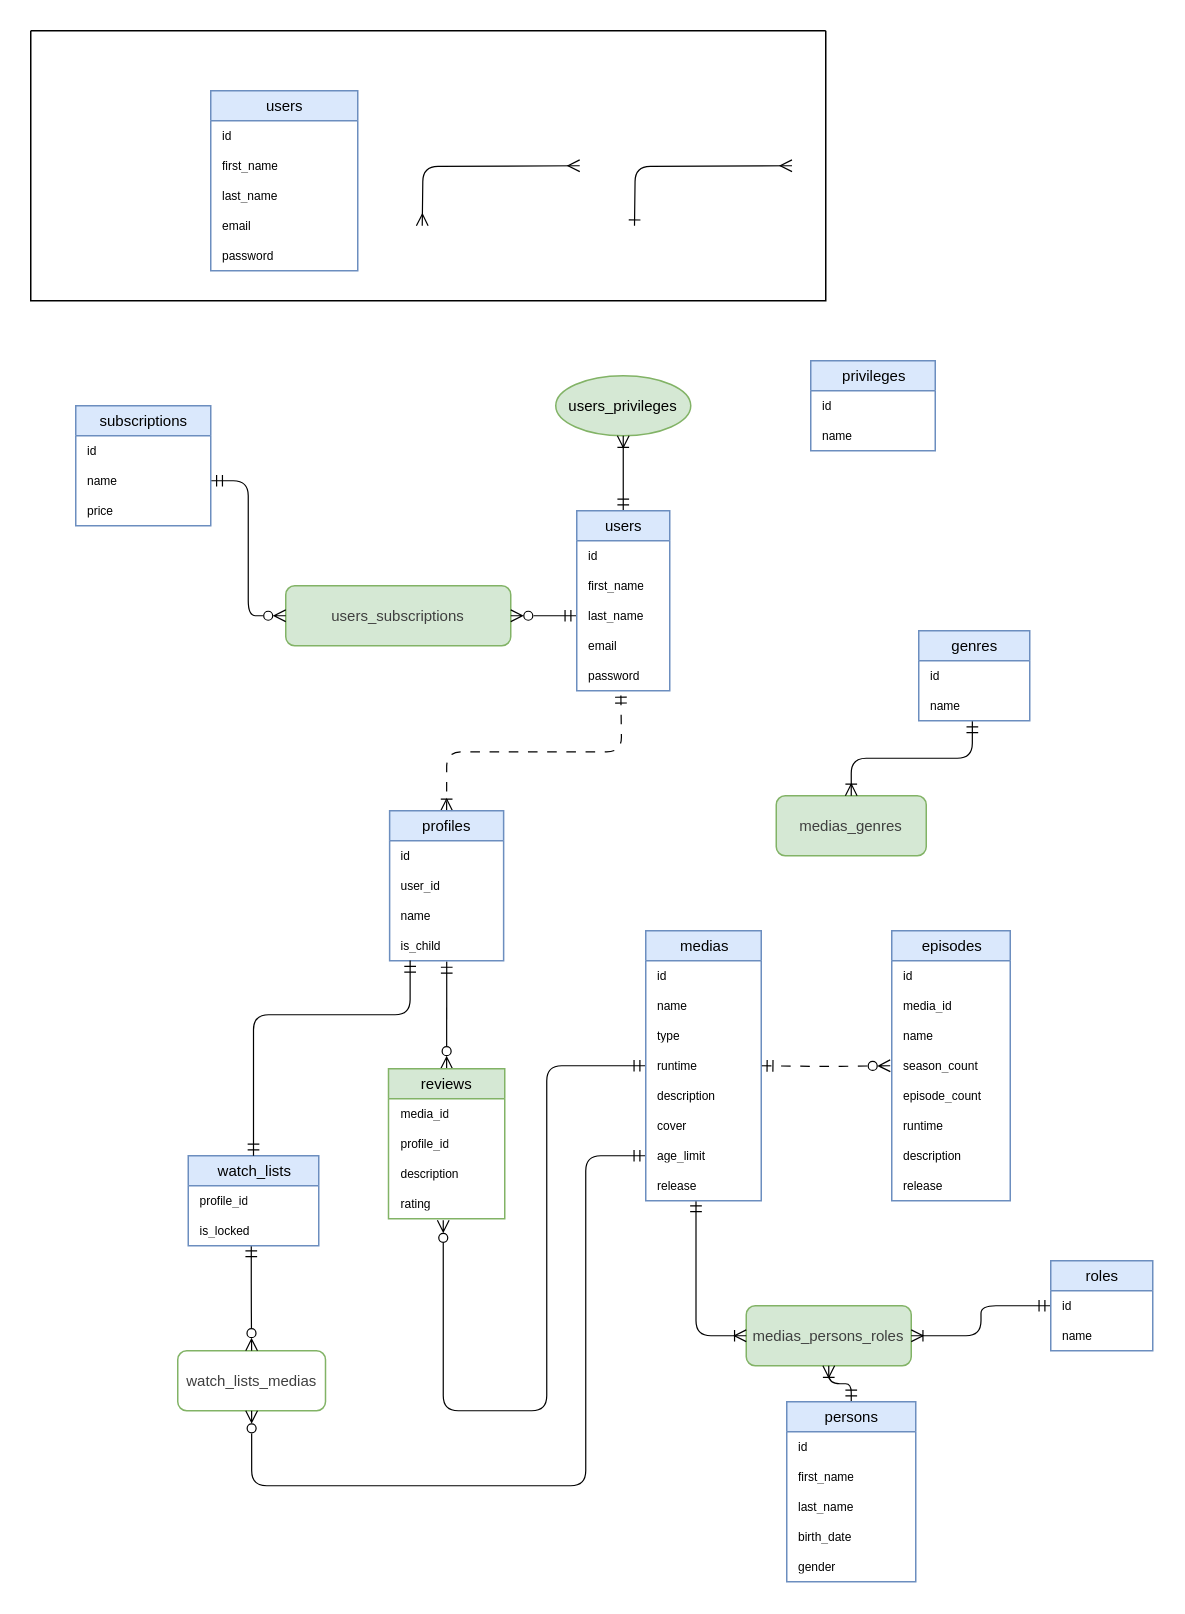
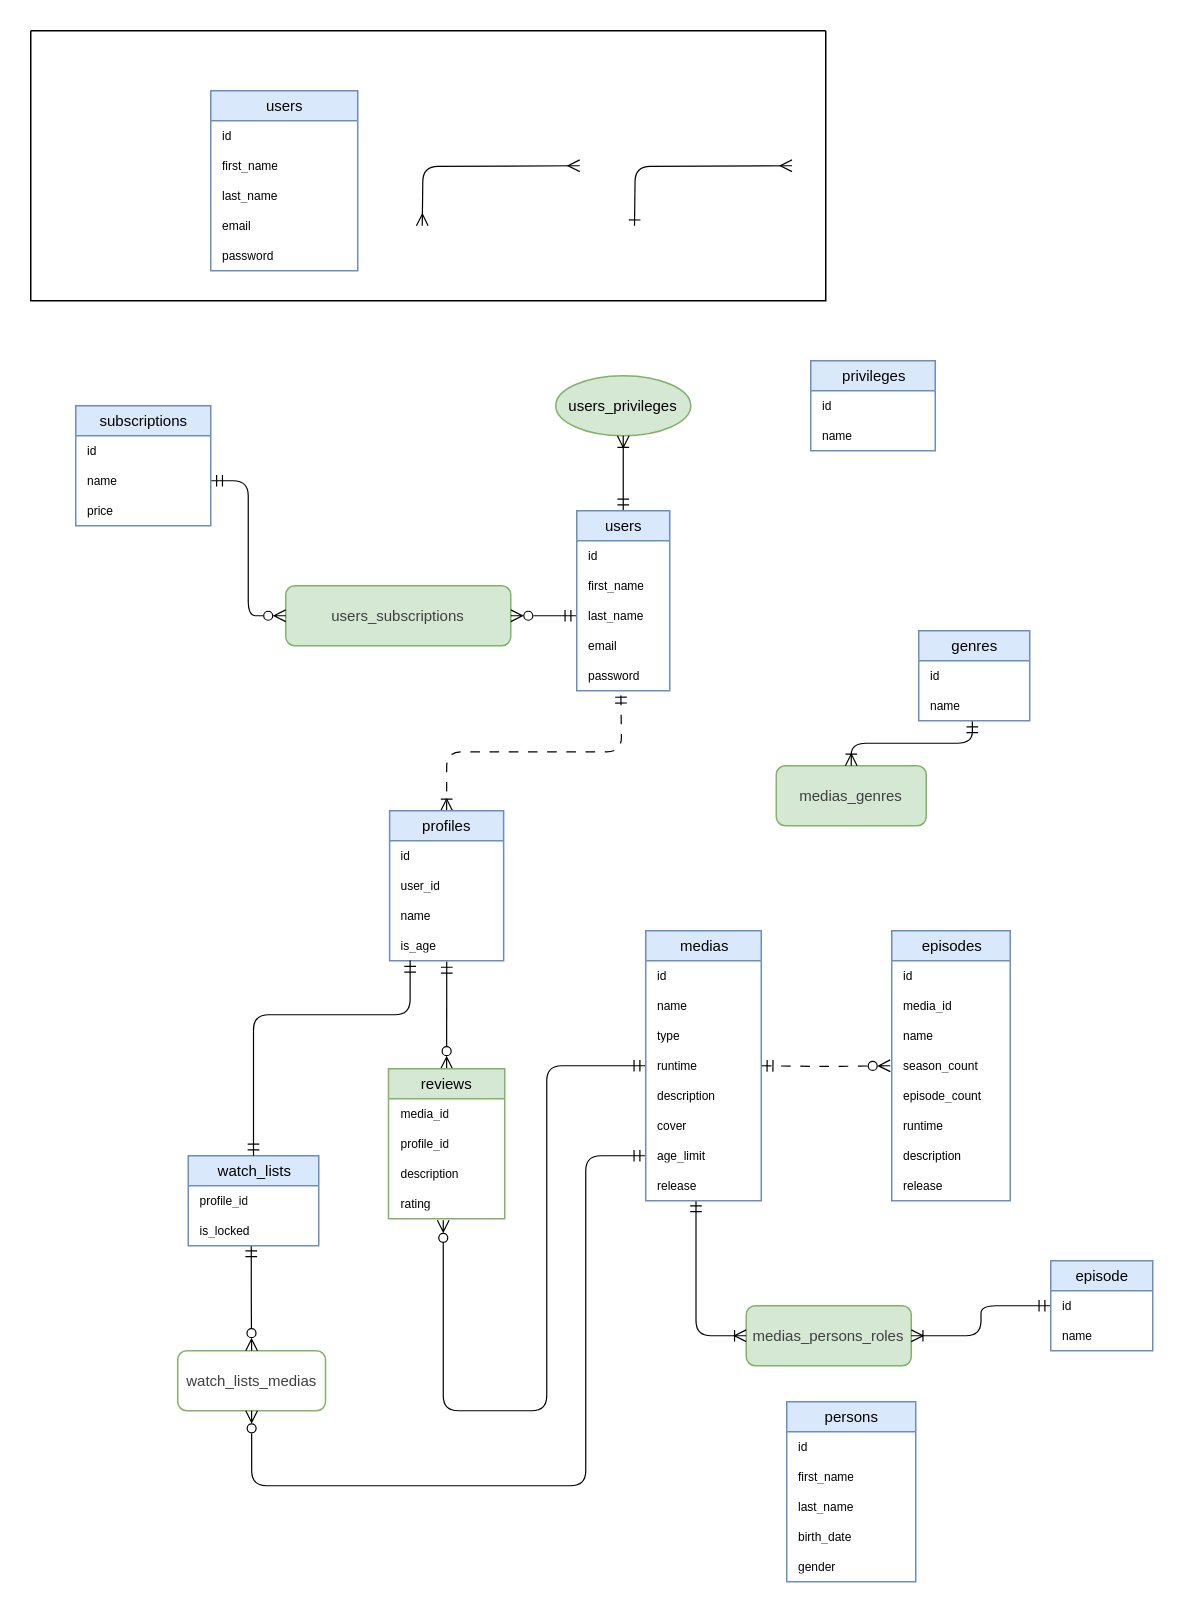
(851, 826) -> (851, 796)
(423, 946) -> (420, 946)
(1103, 1276) -> (1103, 1276)
(842, 1384) -> none
